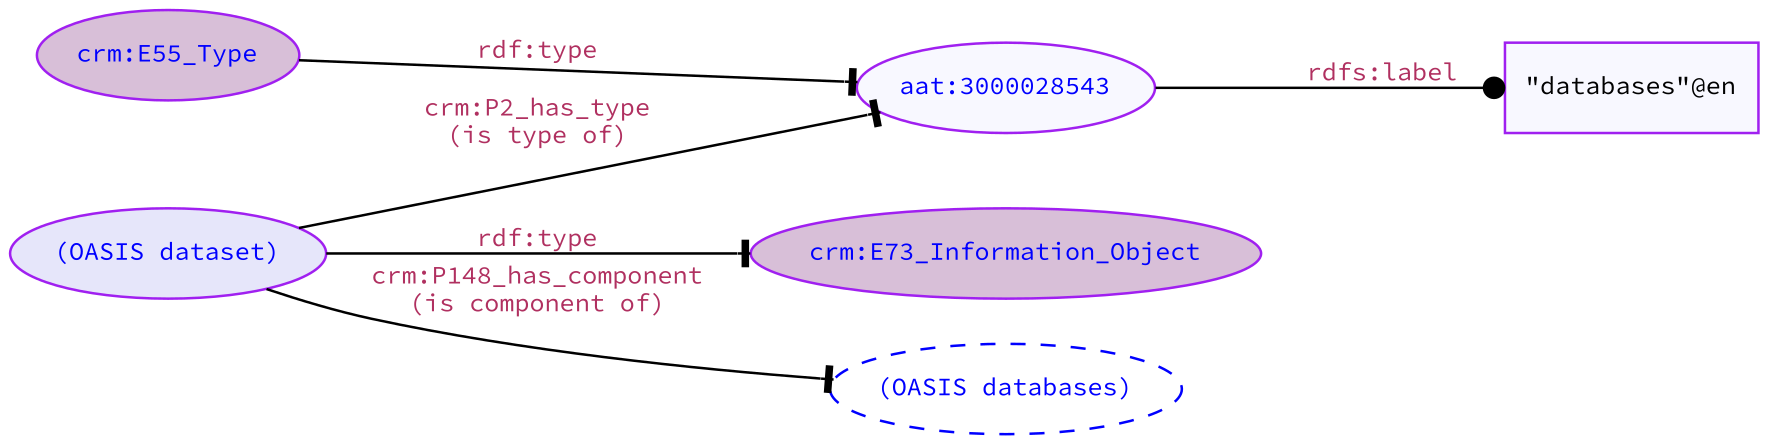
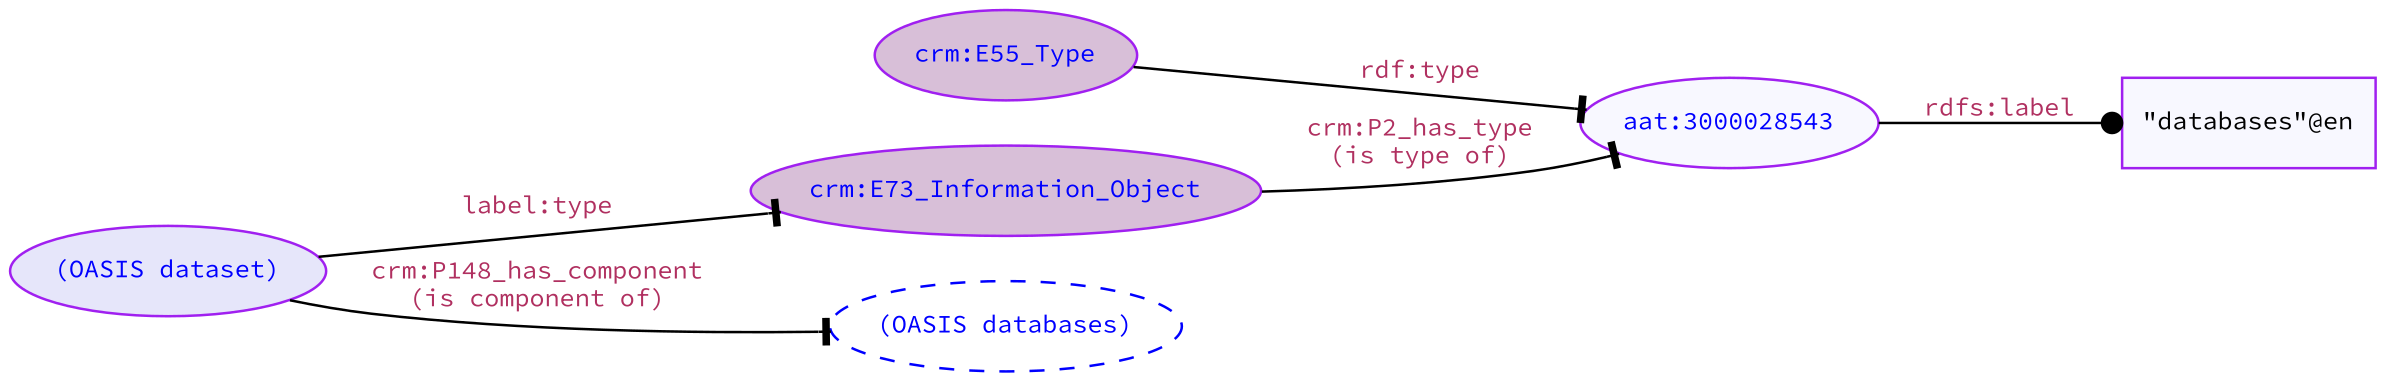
(583, 171) -> (1435, 182)
(538, 240) -> (538, 207)
